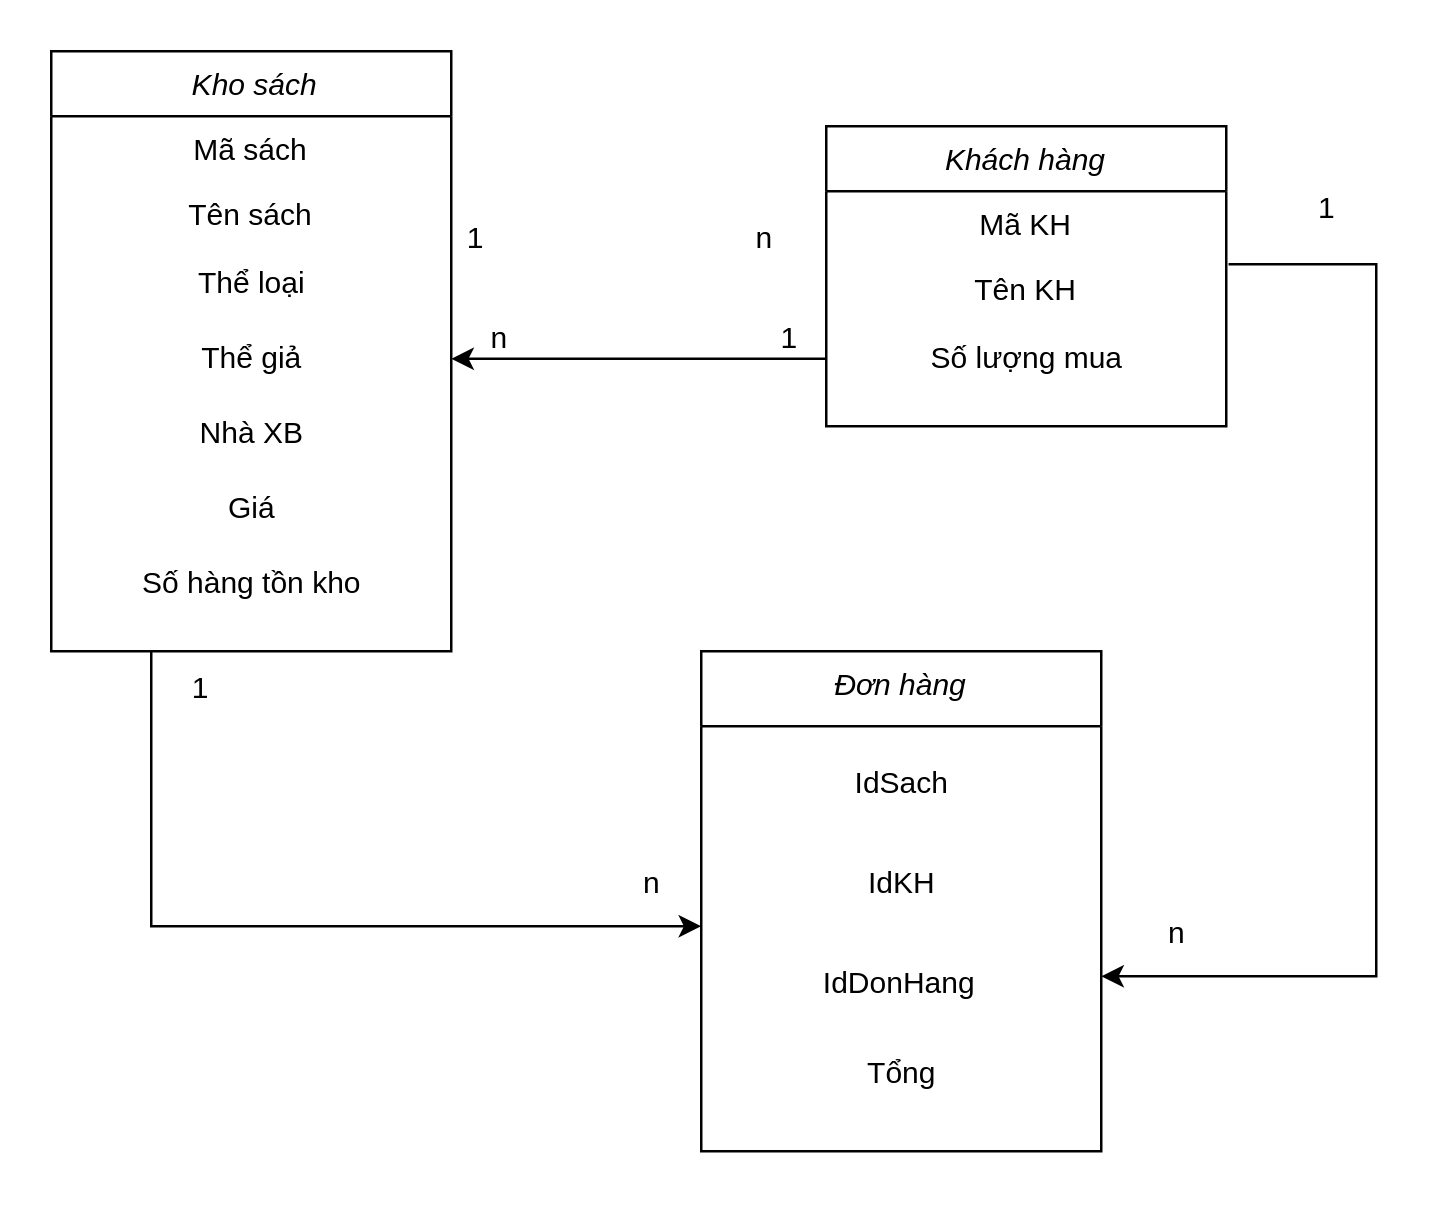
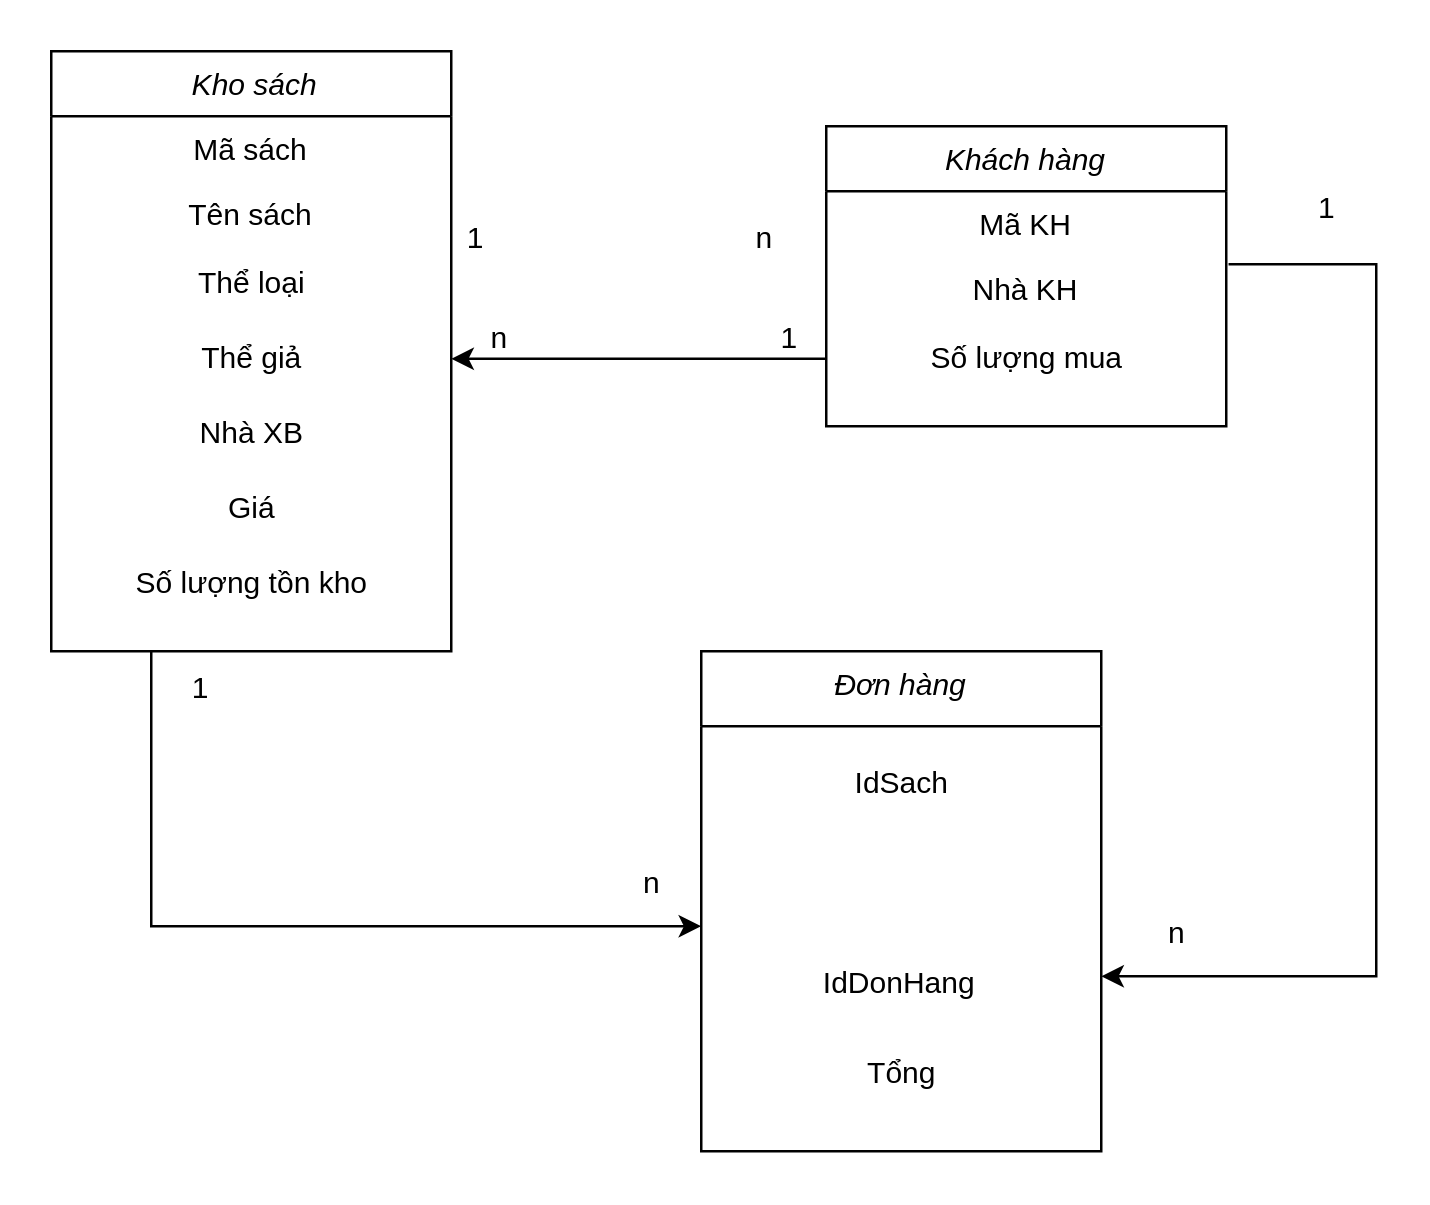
(1025, 290) -> (1025, 290)
(253, 584) -> (253, 584)
(901, 884) -> none
